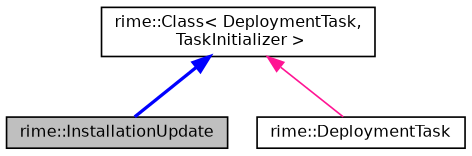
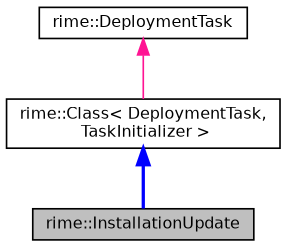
(312, 92) -> (143, 77)
